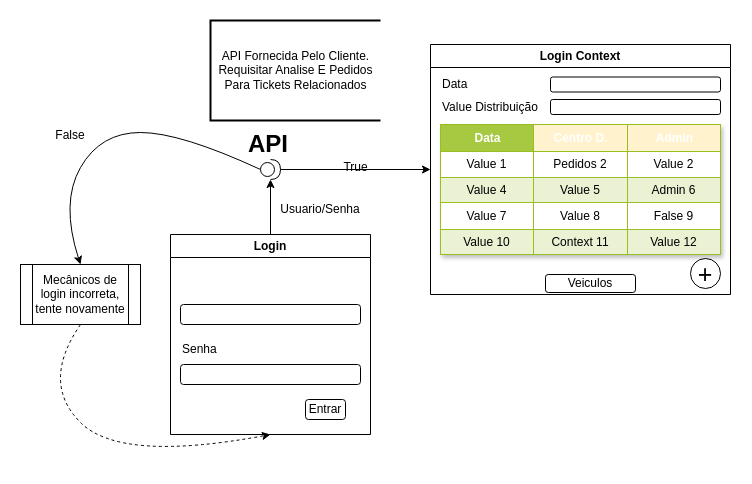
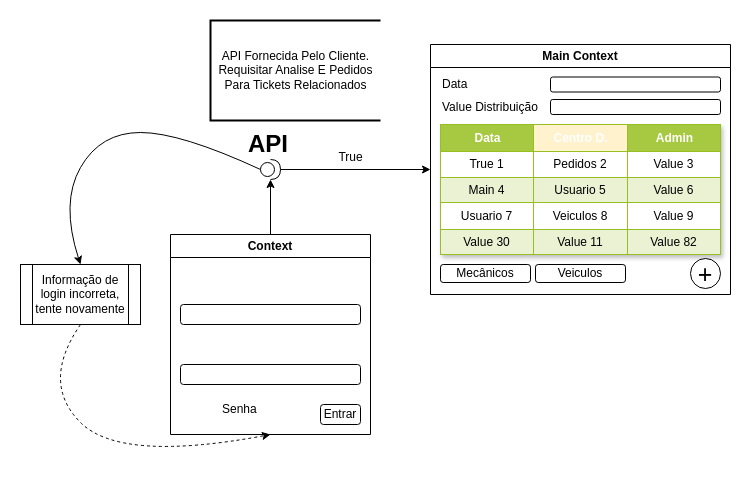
(581, 57) -> (581, 57)
(71, 136) -> none
(674, 138) -> (674, 138)
(487, 165) -> (487, 165)
(674, 165) -> (674, 165)
(356, 168) -> (351, 158)
(487, 191) -> (487, 191)
(581, 191) -> (581, 191)
(674, 191) -> (674, 191)
(321, 210) -> none
(487, 217) -> (487, 217)
(581, 217) -> (581, 217)
(674, 217) -> (674, 217)
(487, 243) -> (487, 243)
(581, 243) -> (581, 243)
(674, 243) -> (674, 243)
(271, 247) -> (271, 247)
none -> (486, 274)
(591, 284) -> (581, 274)
(81, 295) -> (81, 295)
(211, 350) -> (251, 410)
(326, 410) -> (341, 415)
